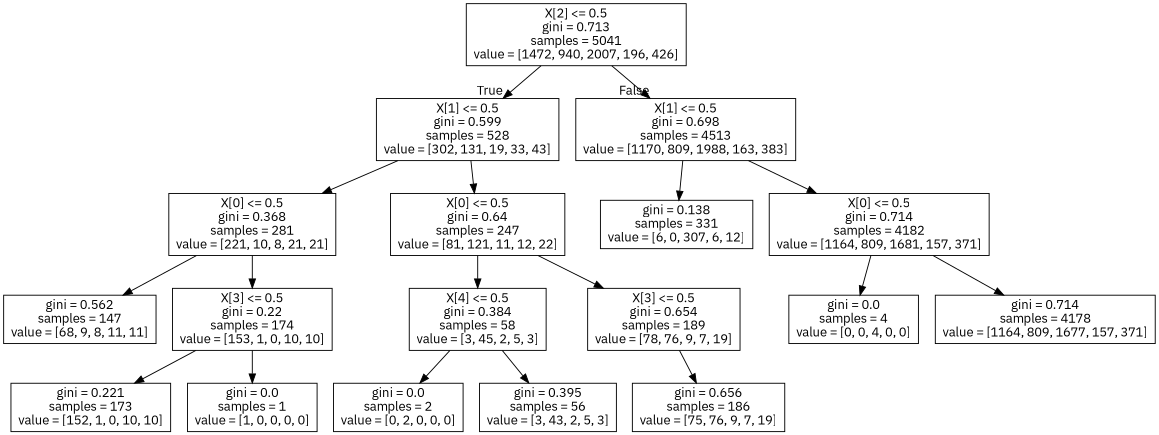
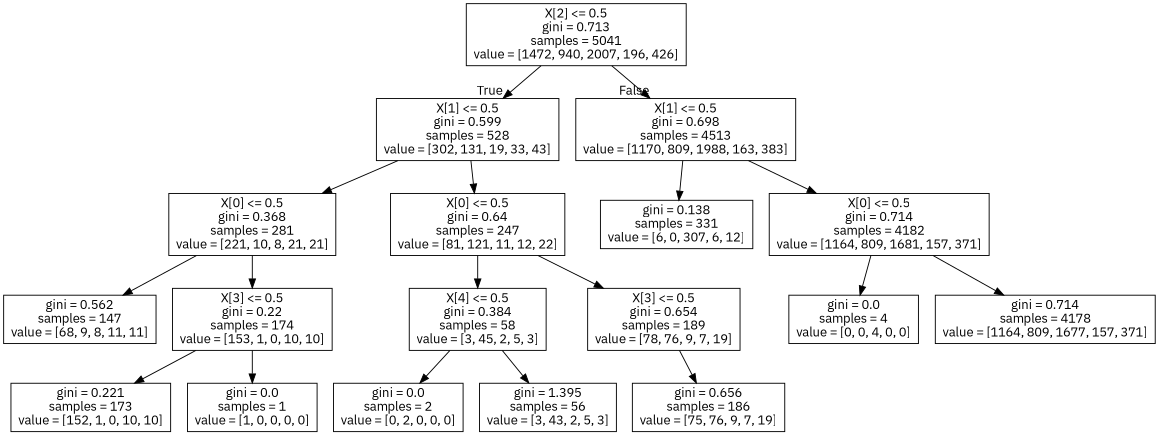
(548, 407) -> (548, 407)
